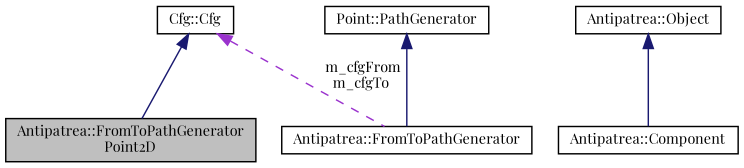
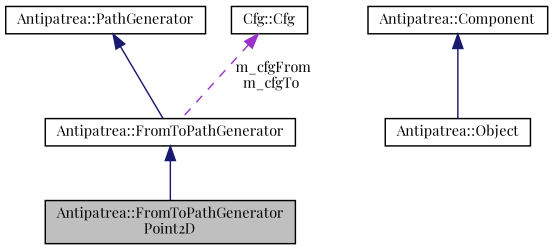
(407, 20) -> (106, 20)
(162, 83) -> (170, 180)
(648, 88) -> (458, 83)
